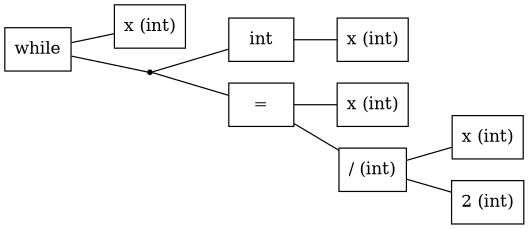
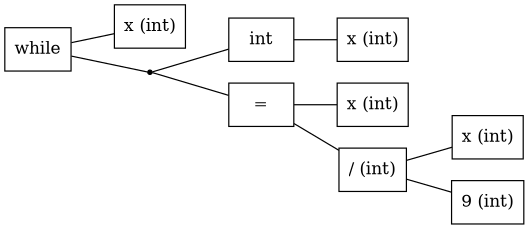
(488, 202) -> (488, 202)
